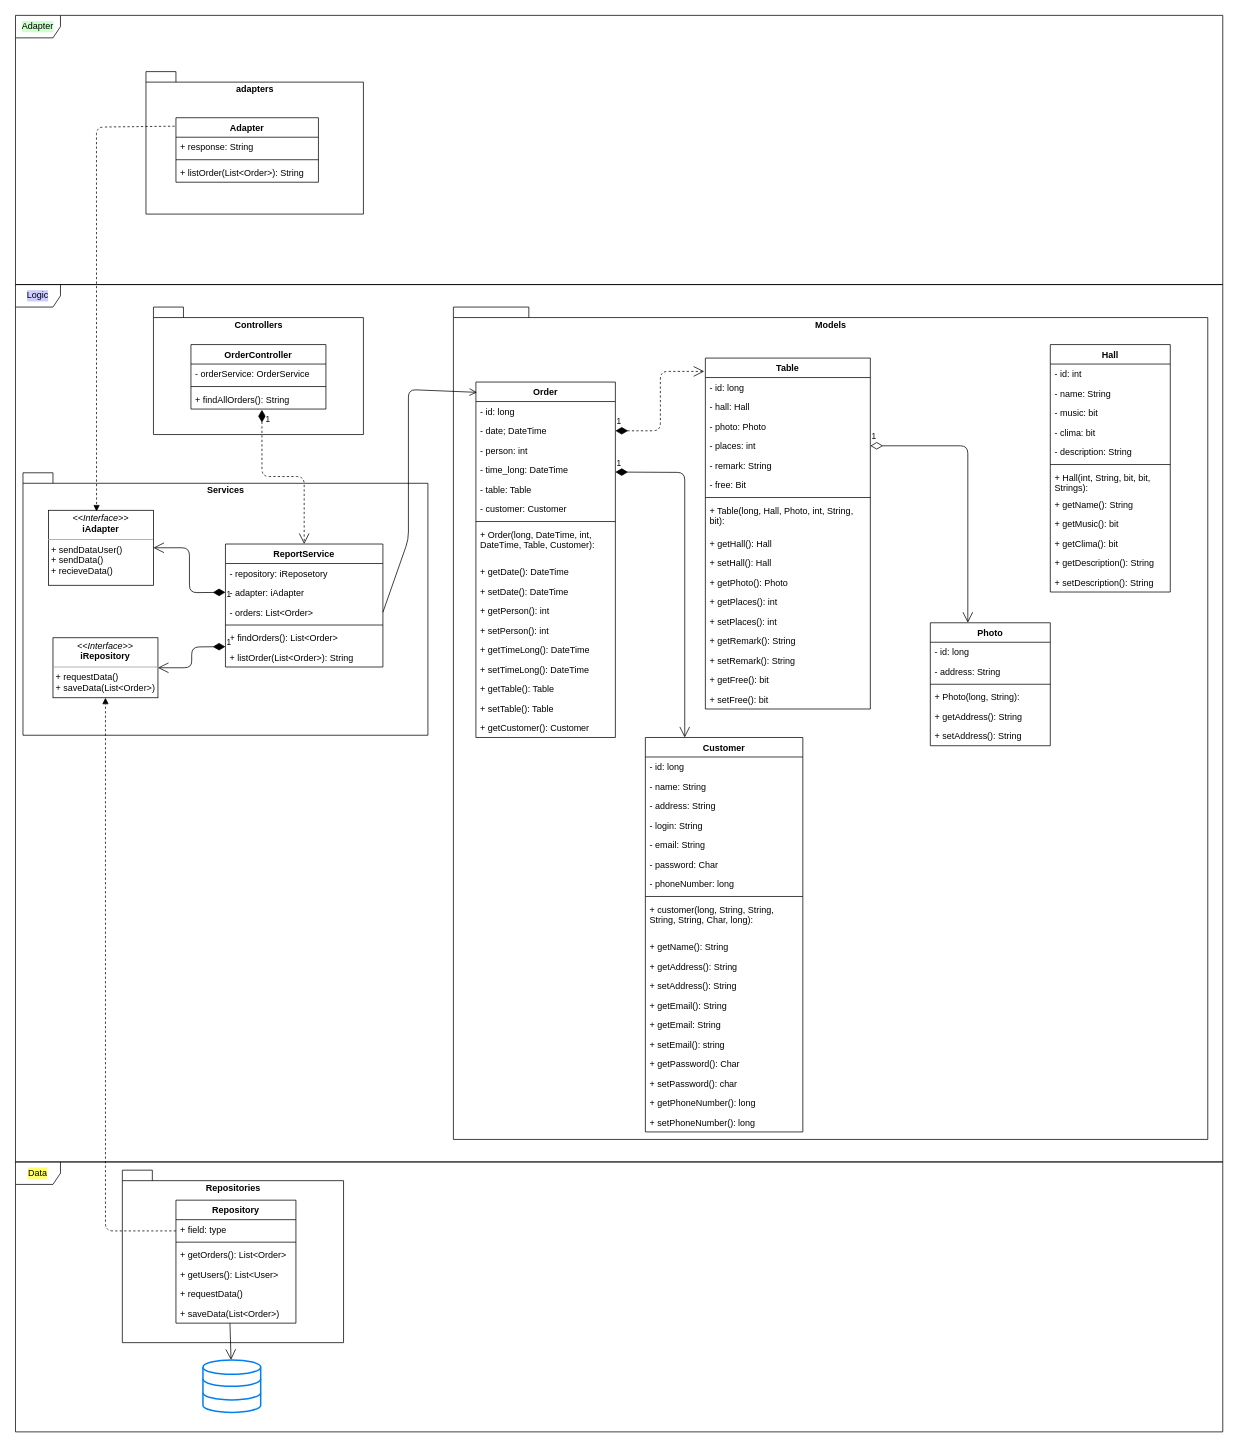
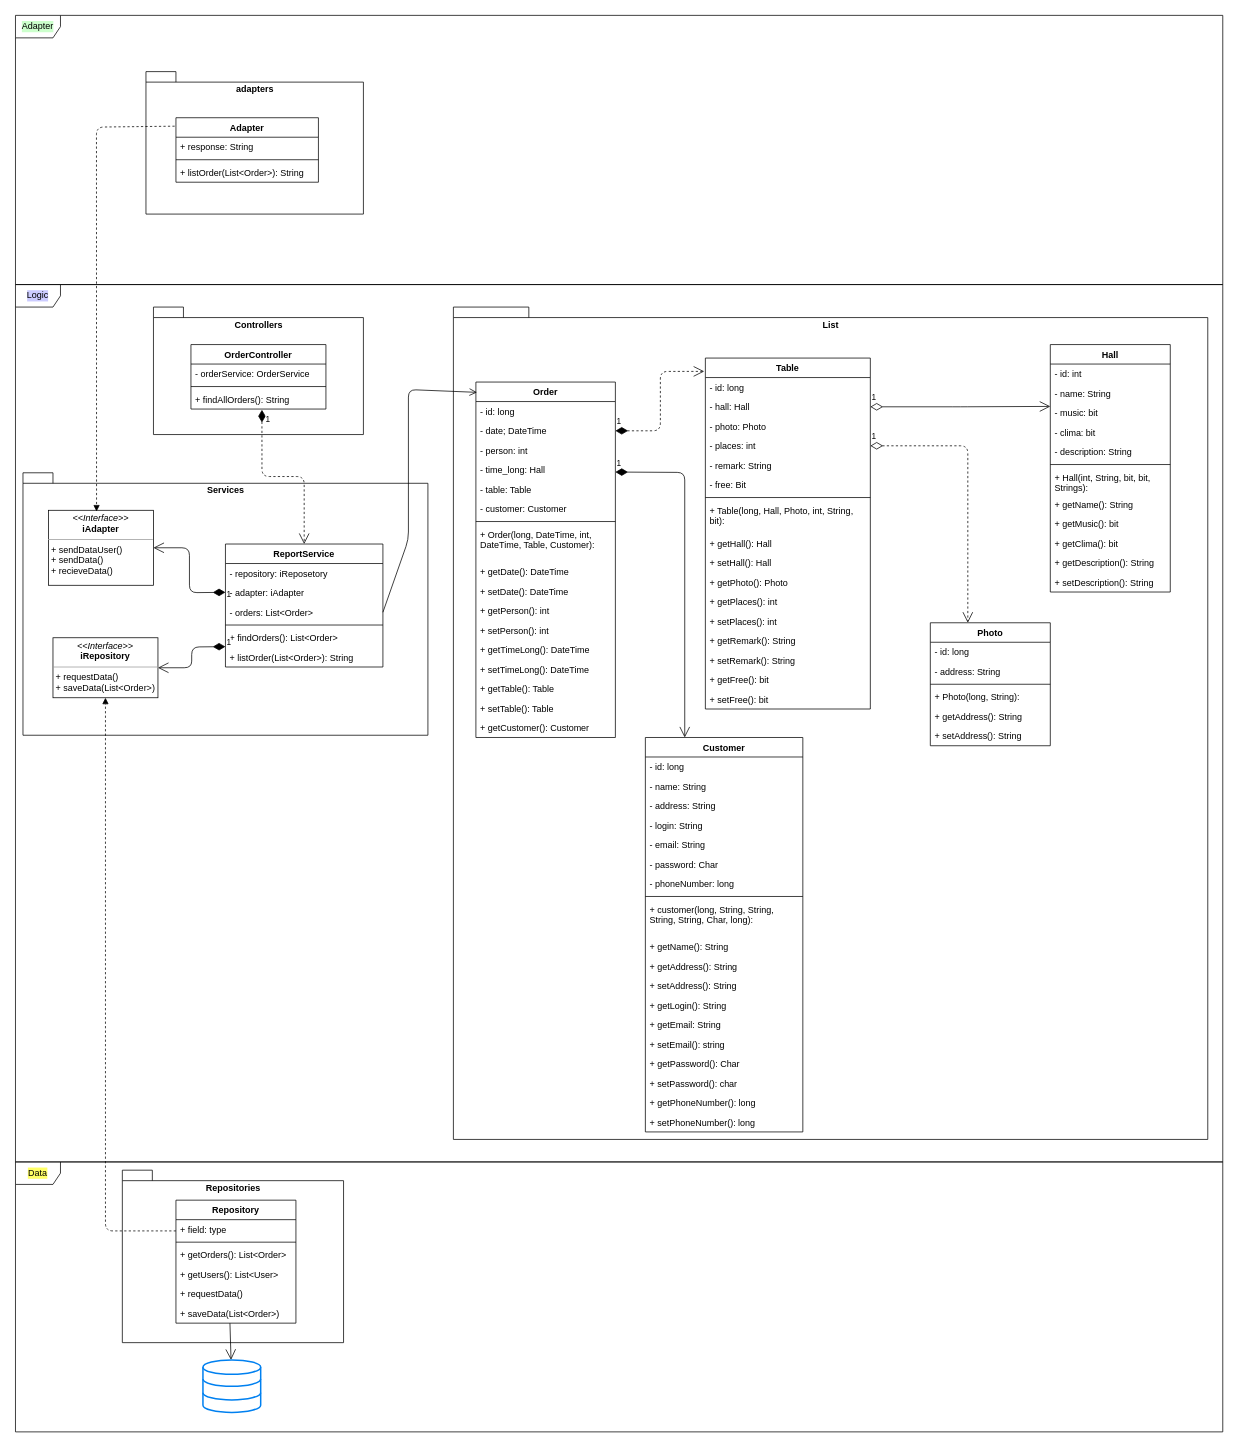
(831, 325) -> (831, 325)
none -> (966, 407)
(526, 470) -> (515, 470)
(968, 494) -> (968, 494)
(693, 1006) -> (694, 1006)
